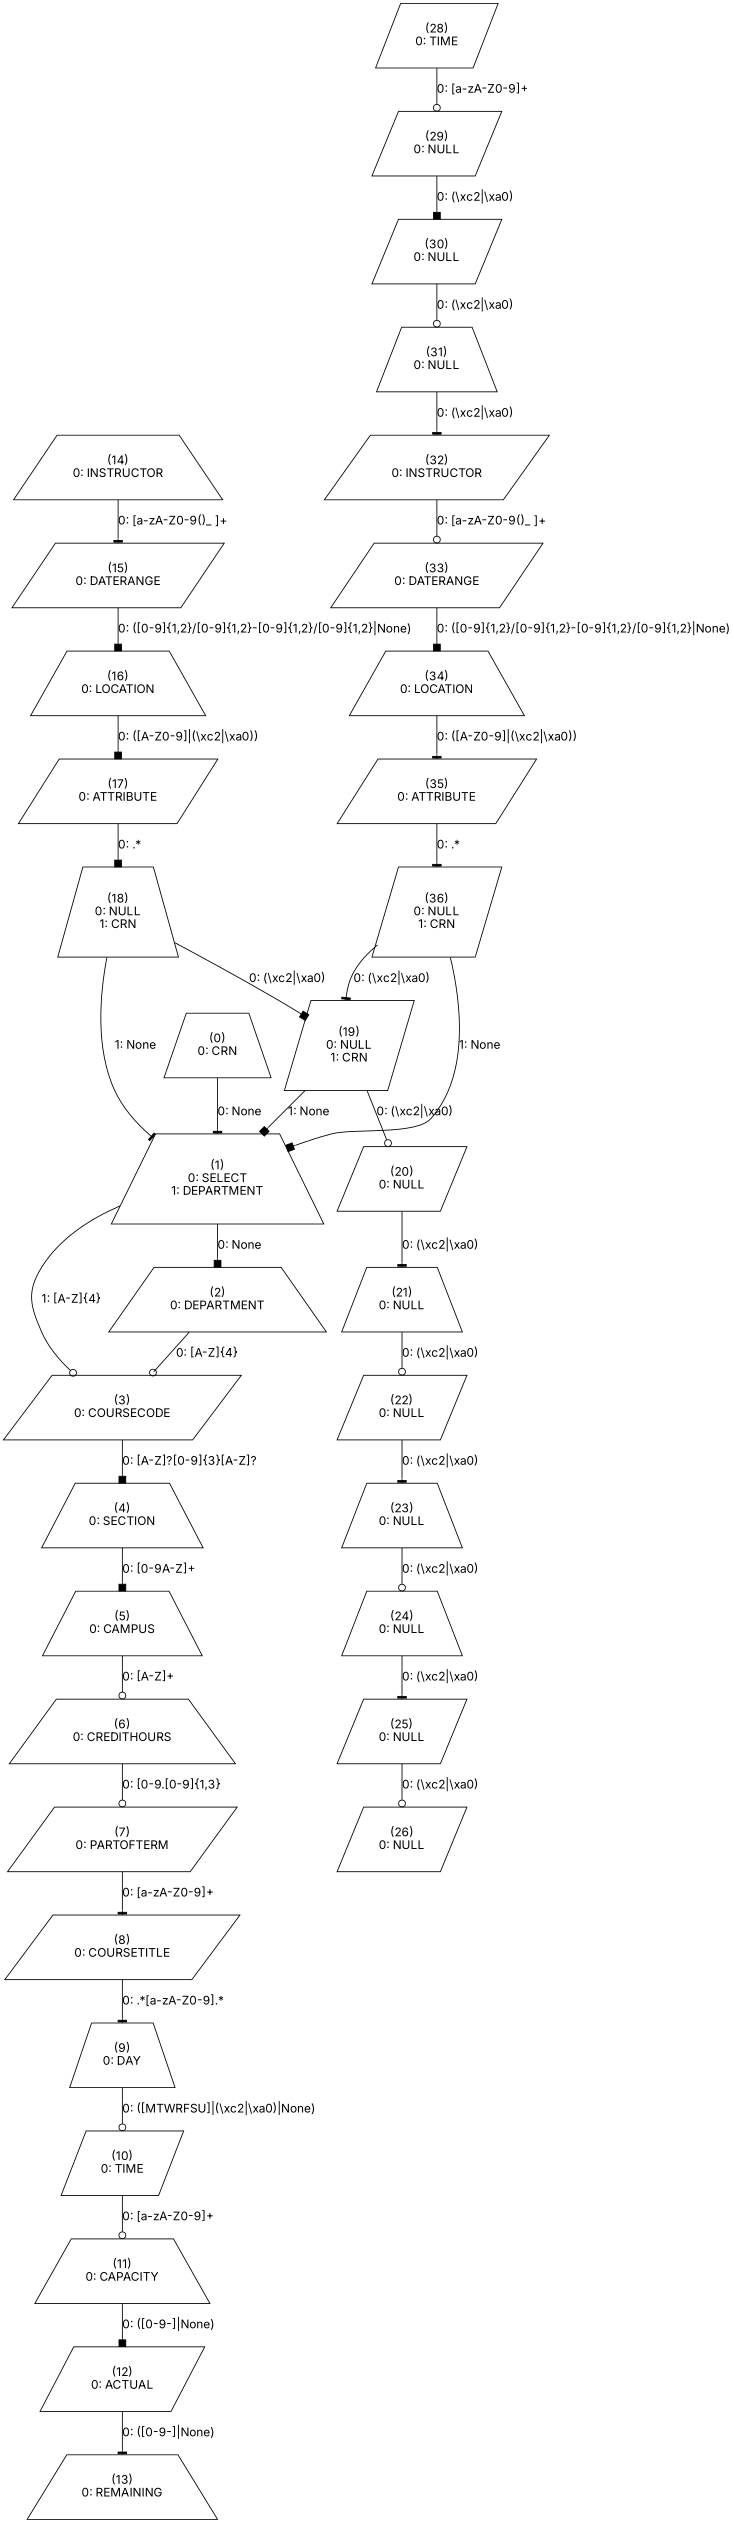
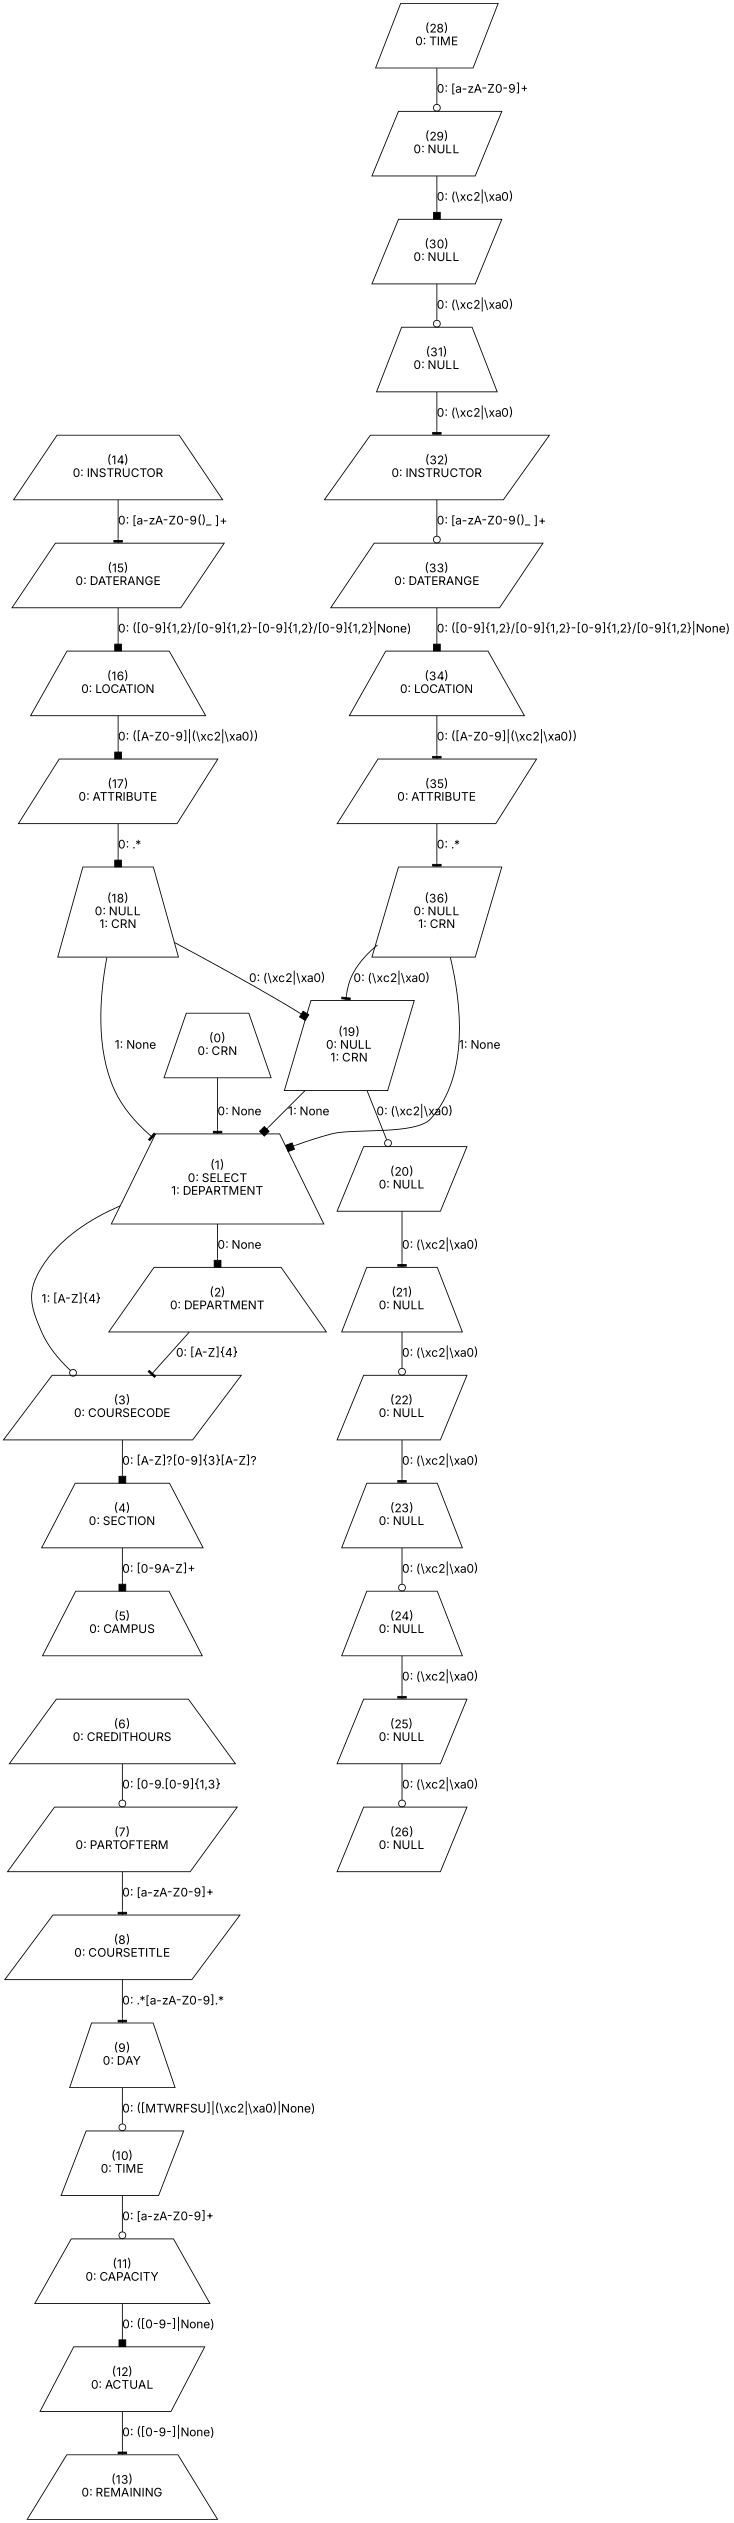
(171, 1352) -> (171, 1352)
(122, 1674) -> none
